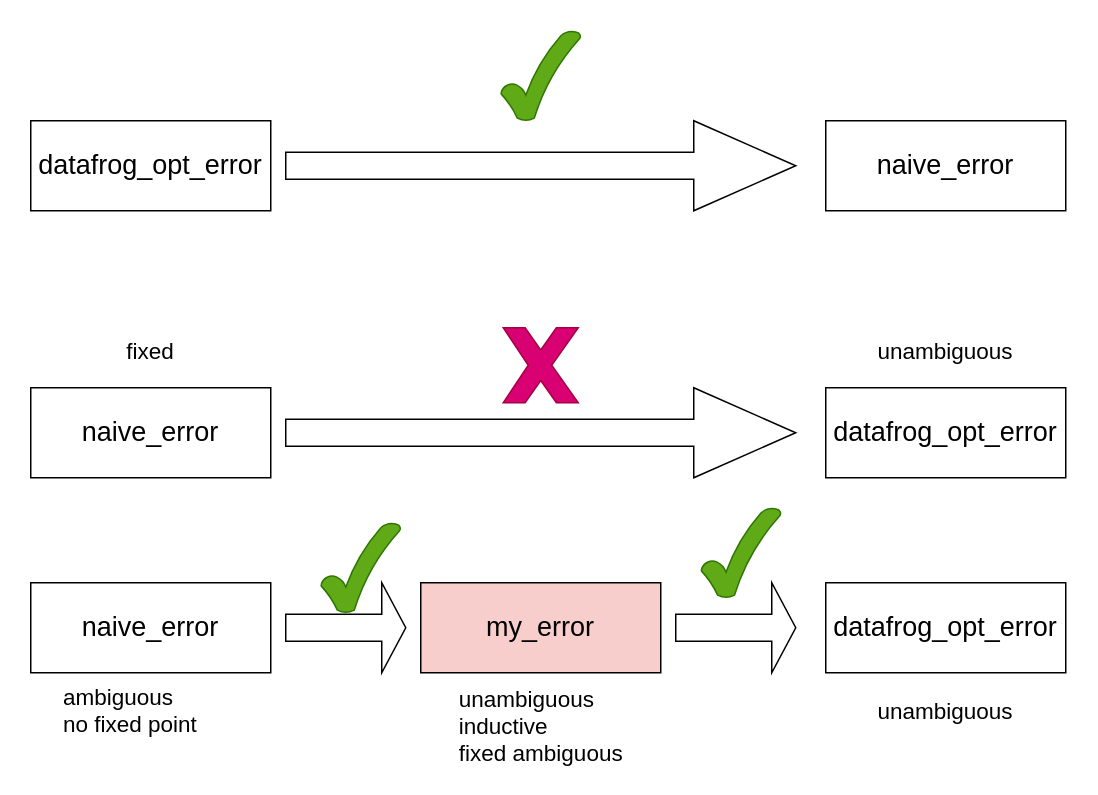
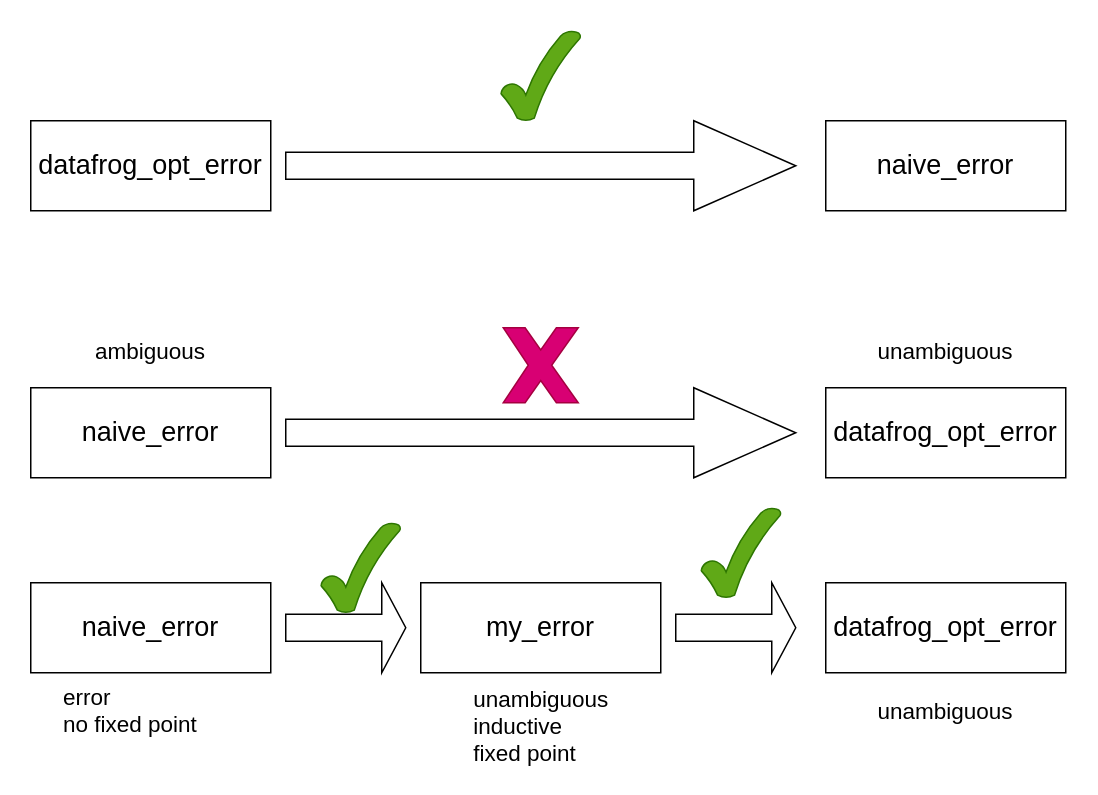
(151, 350) -> (151, 350)
(541, 628) -> (541, 628)
(140, 710) -> (140, 710)
(542, 725) -> (542, 725)
